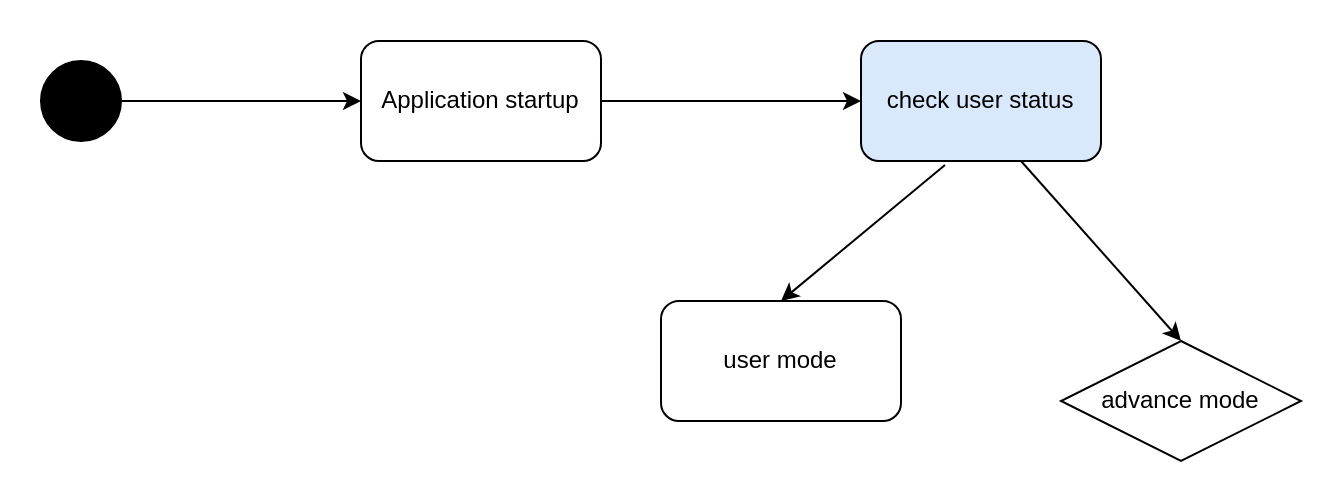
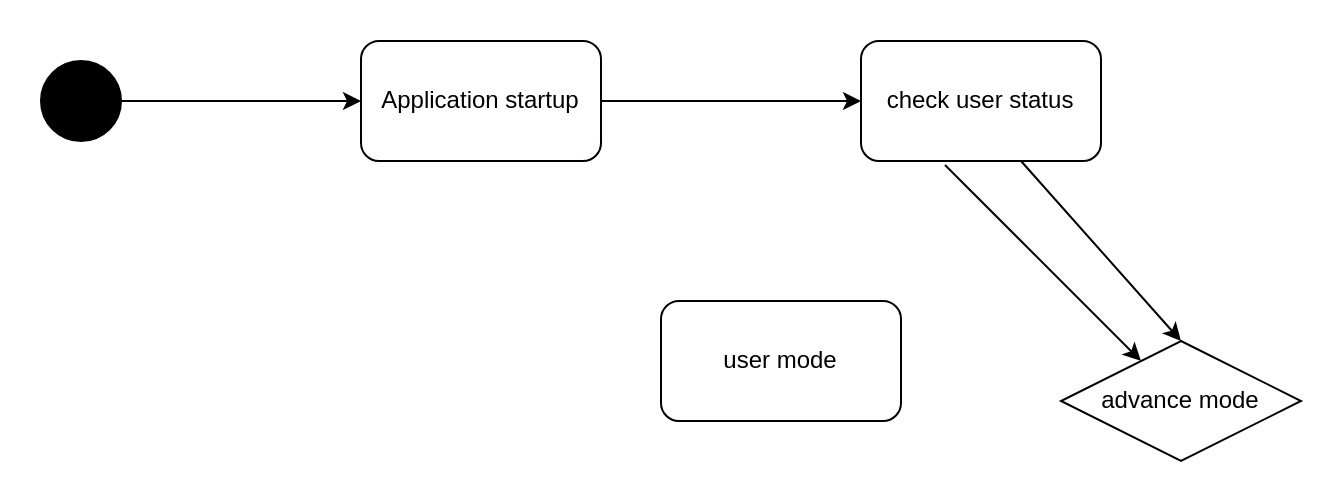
(981, 101) -> (981, 101)
(868, 229) -> (1039, 258)
